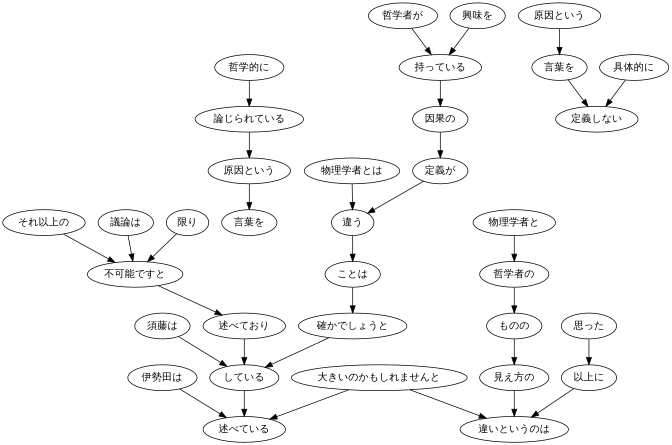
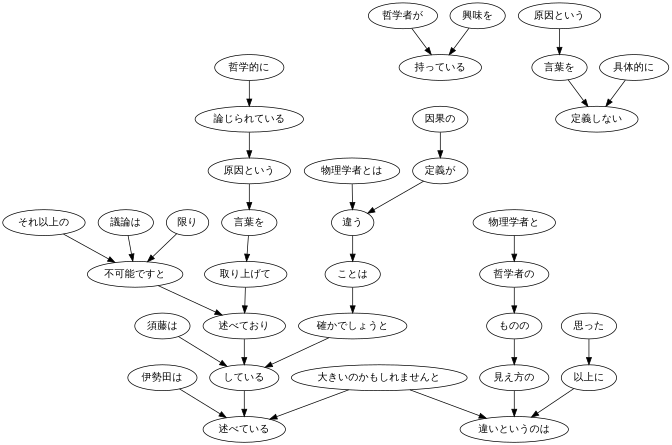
(440, 90) -> none
none -> (246, 274)
